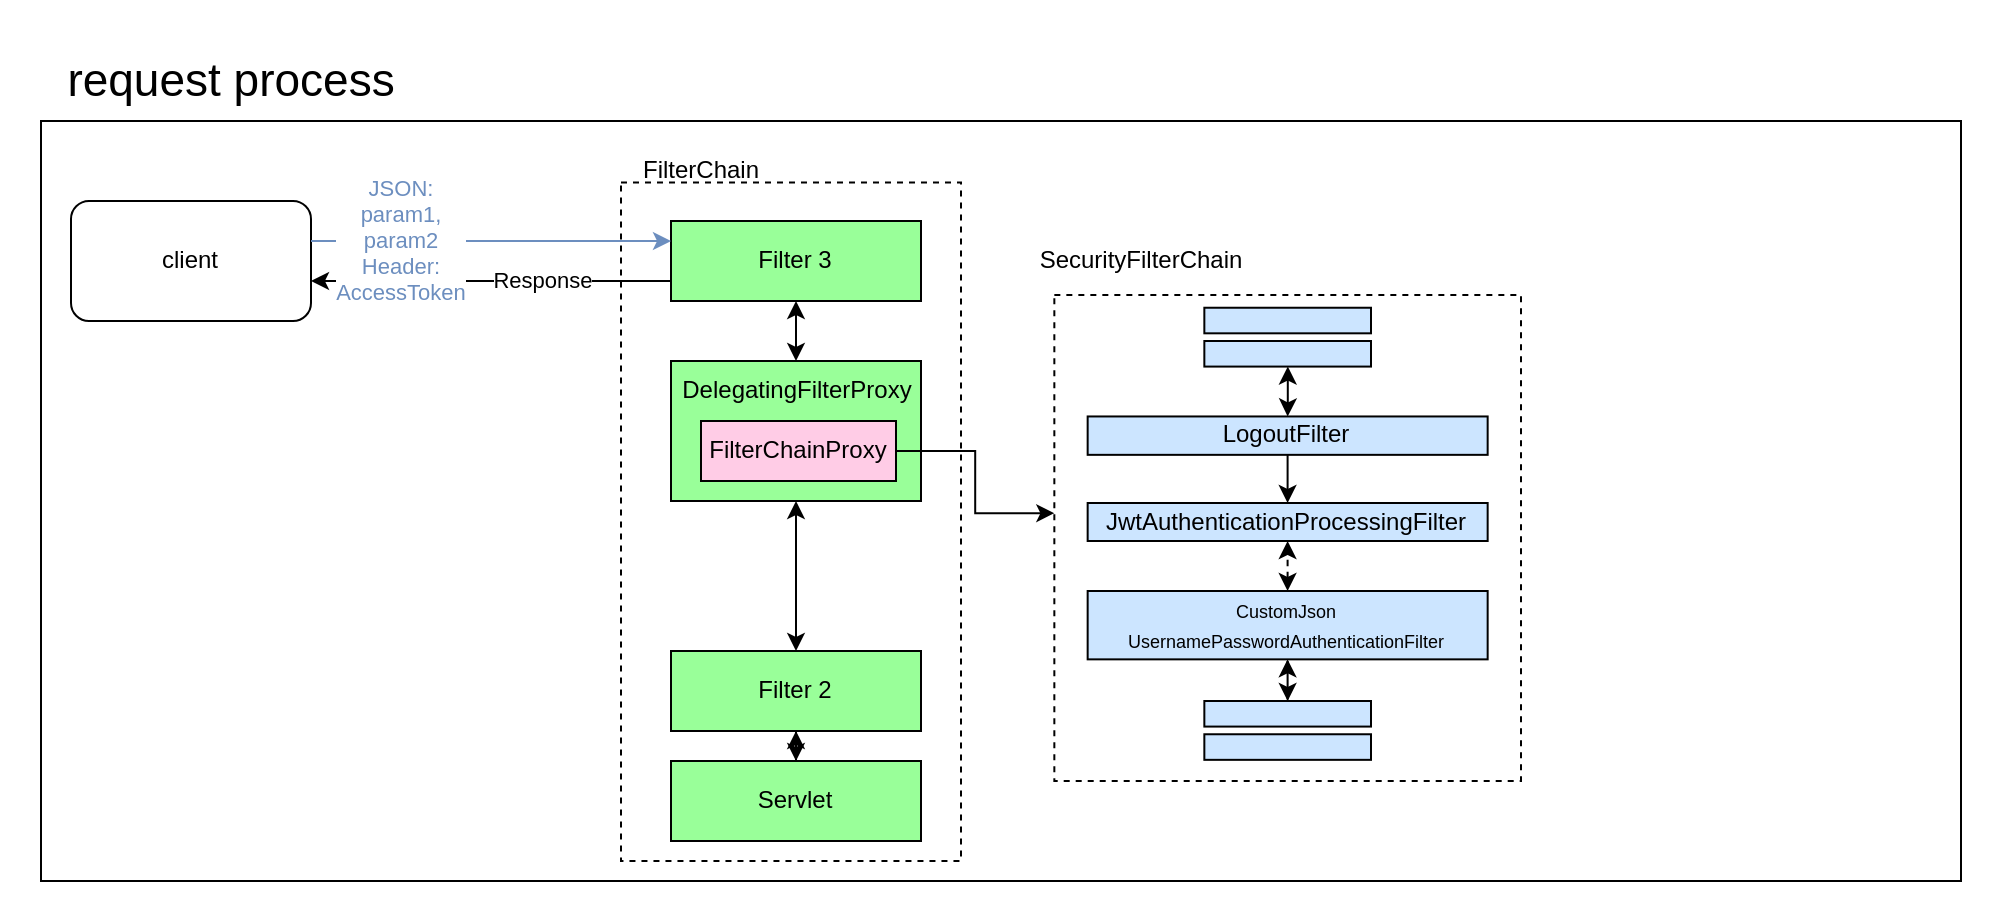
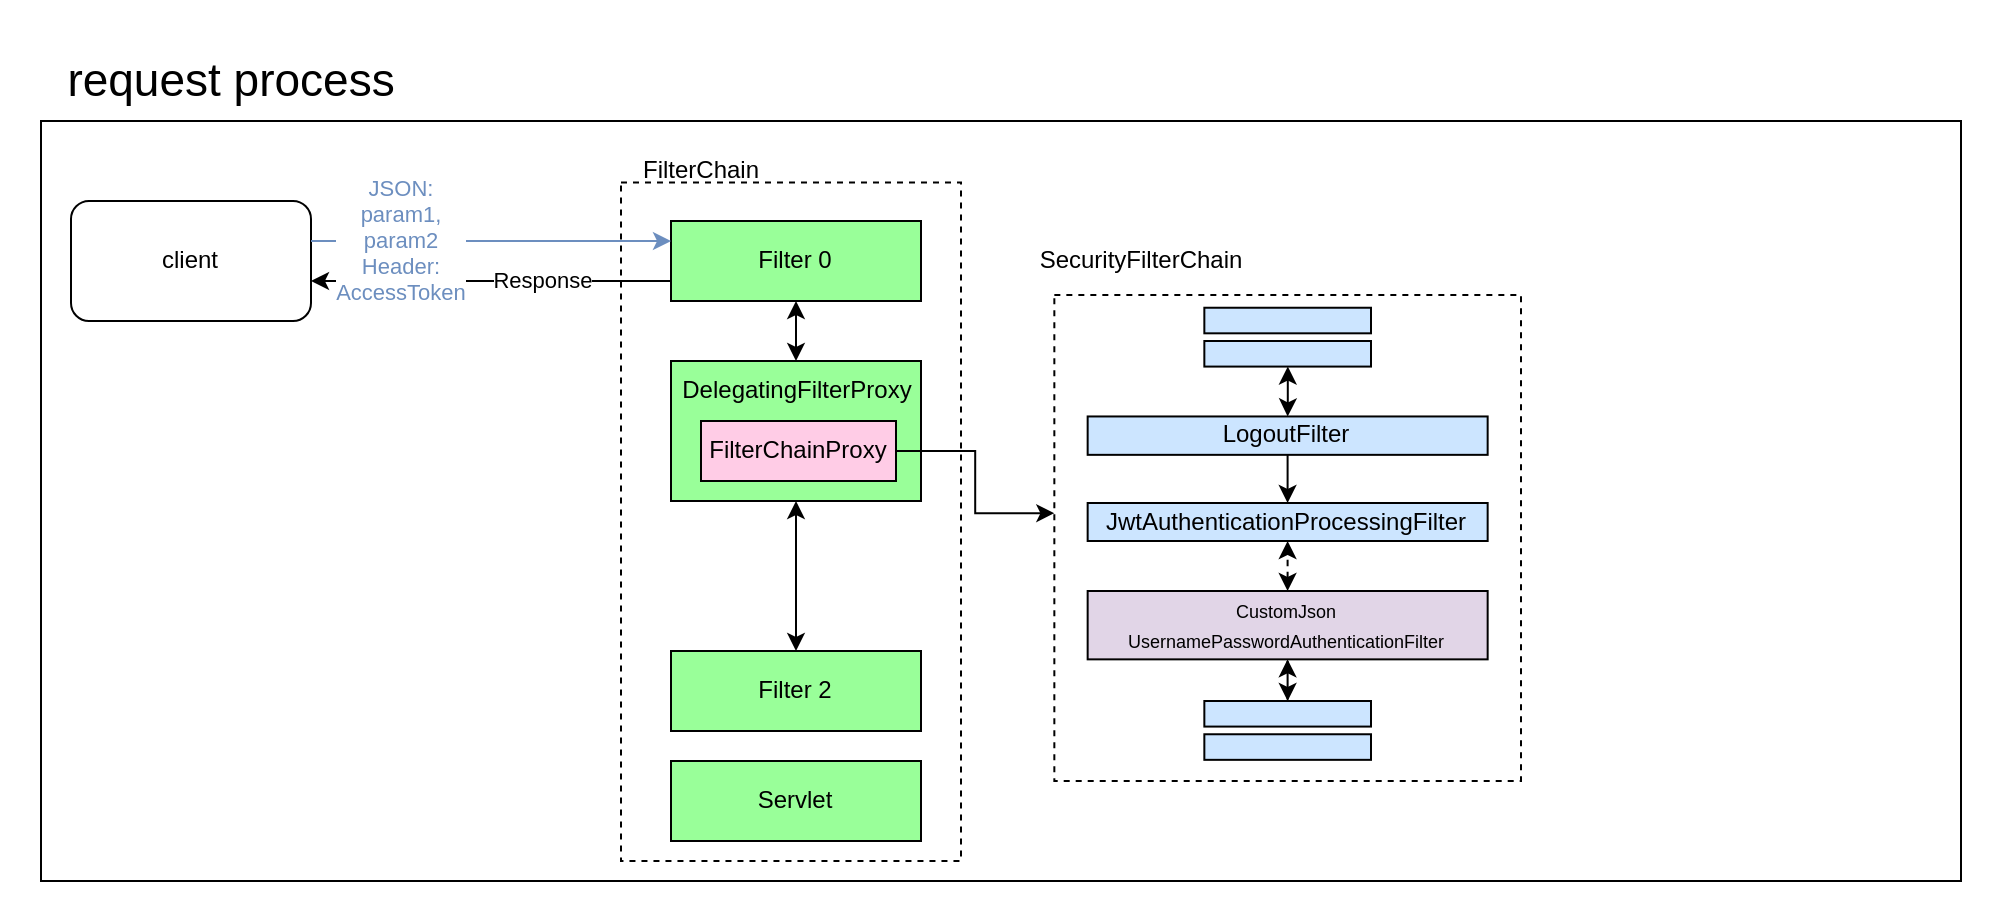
(796, 261) -> (796, 261)
(1288, 625) -> (1288, 625)
(796, 746) -> none
